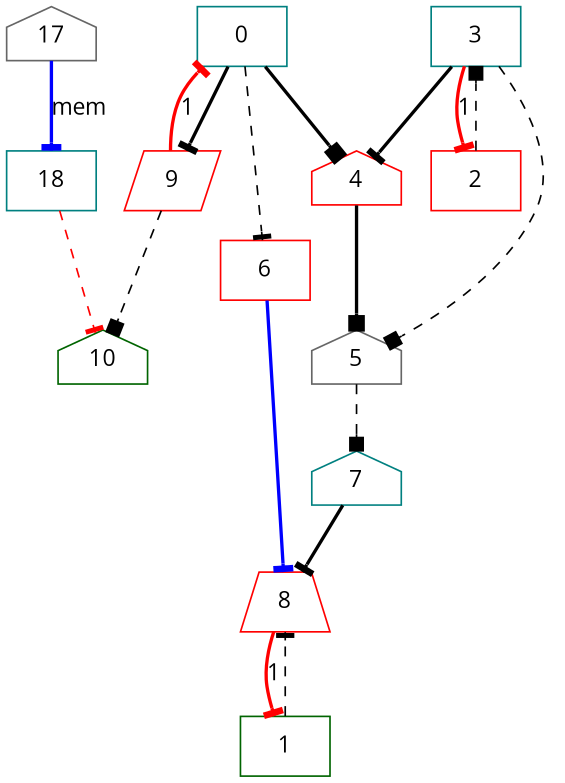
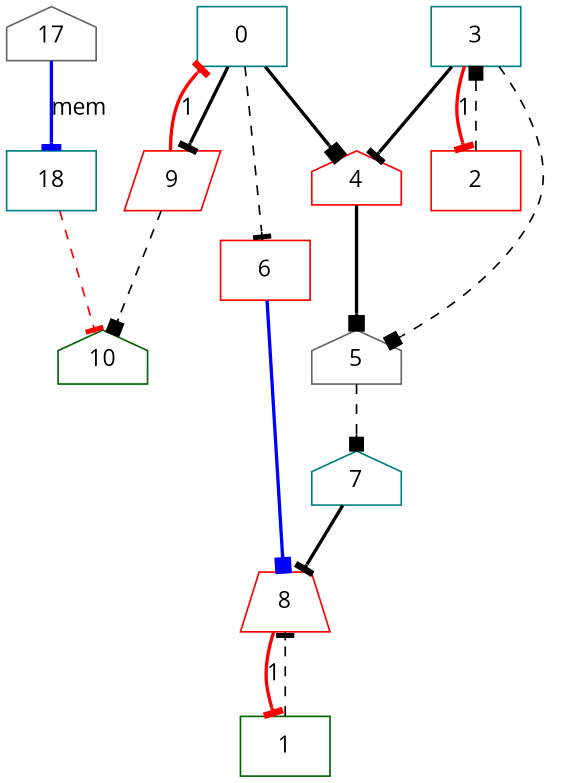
(275, 432) -> (275, 432)
